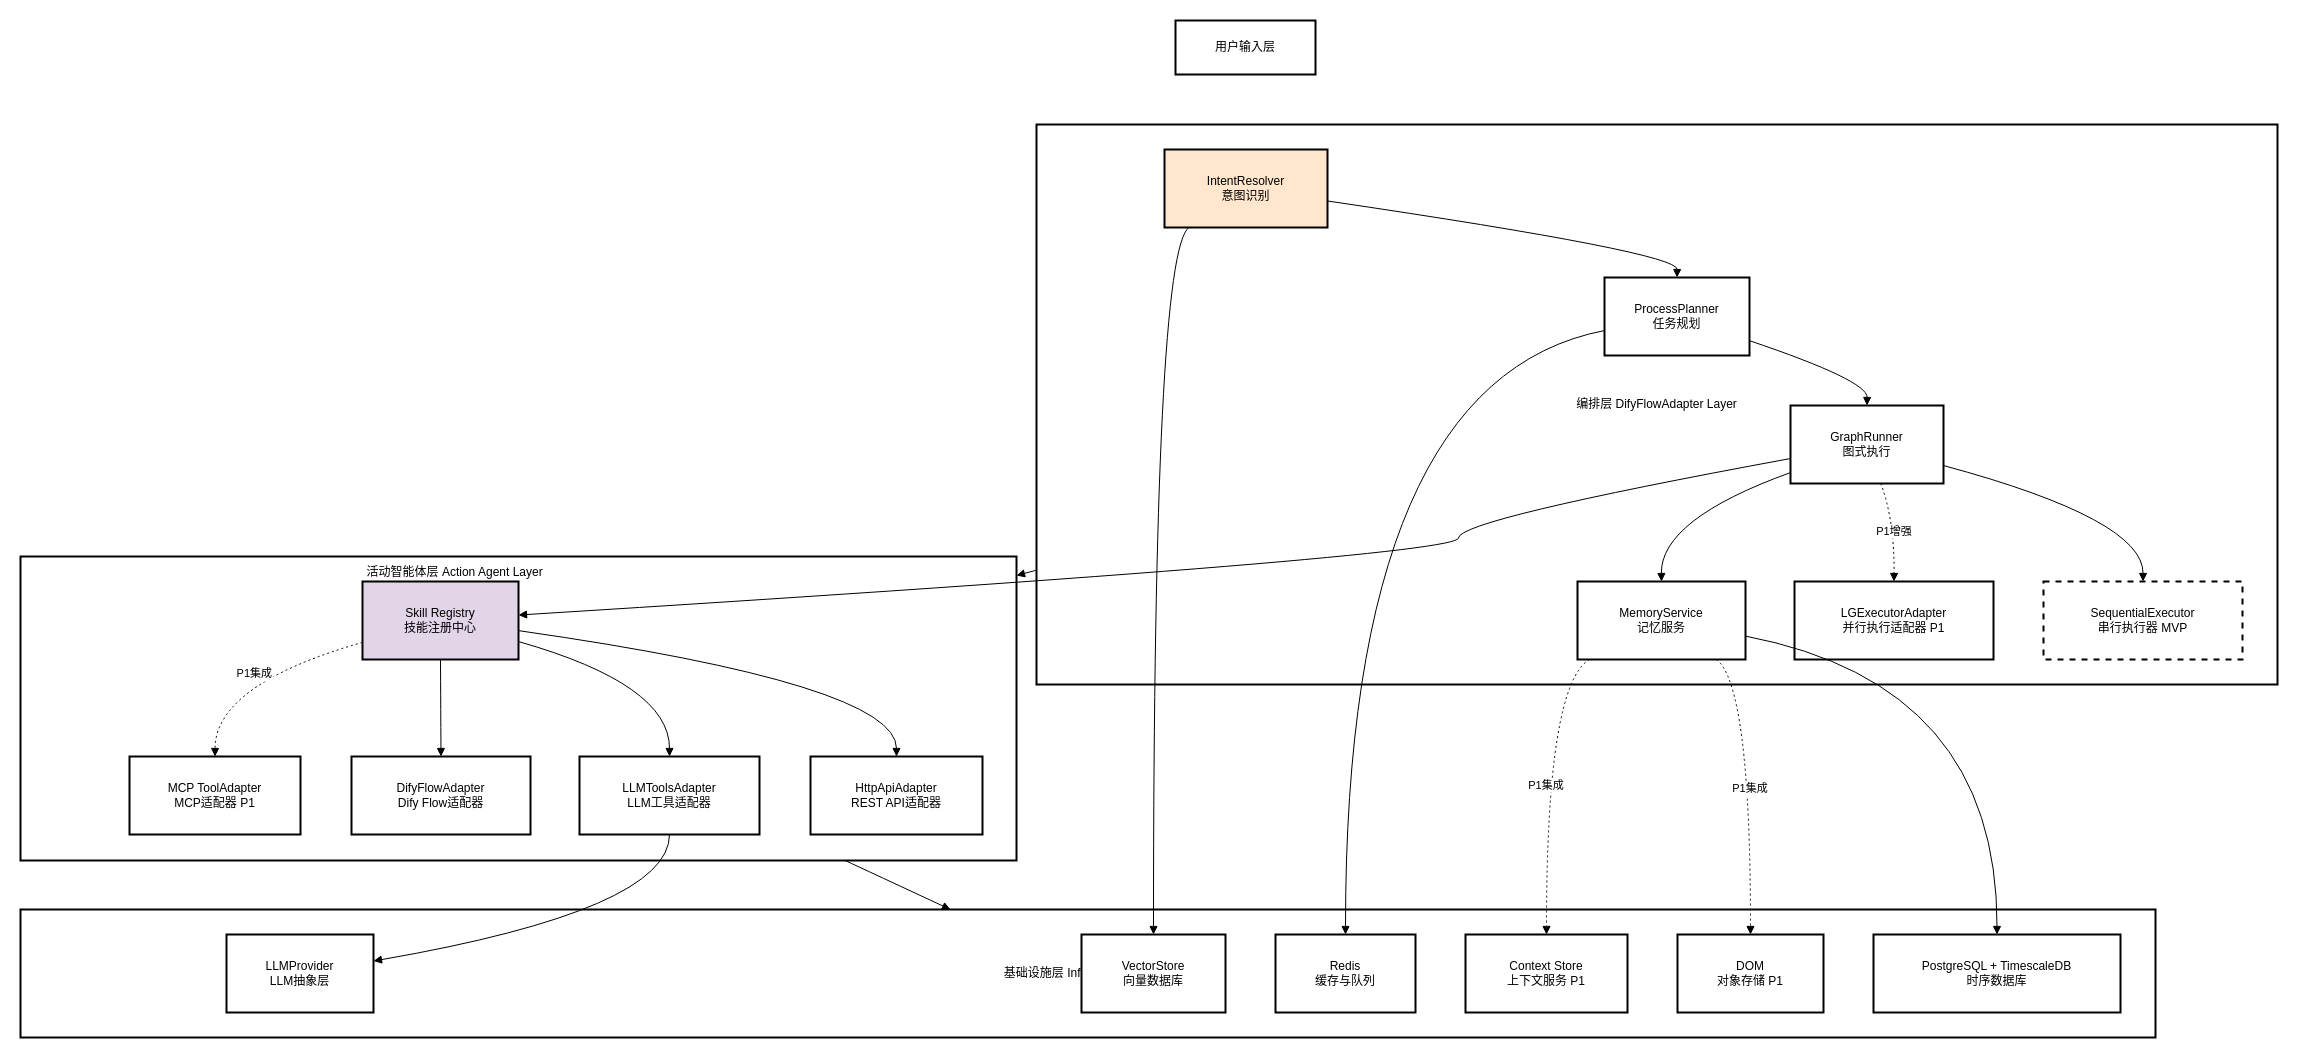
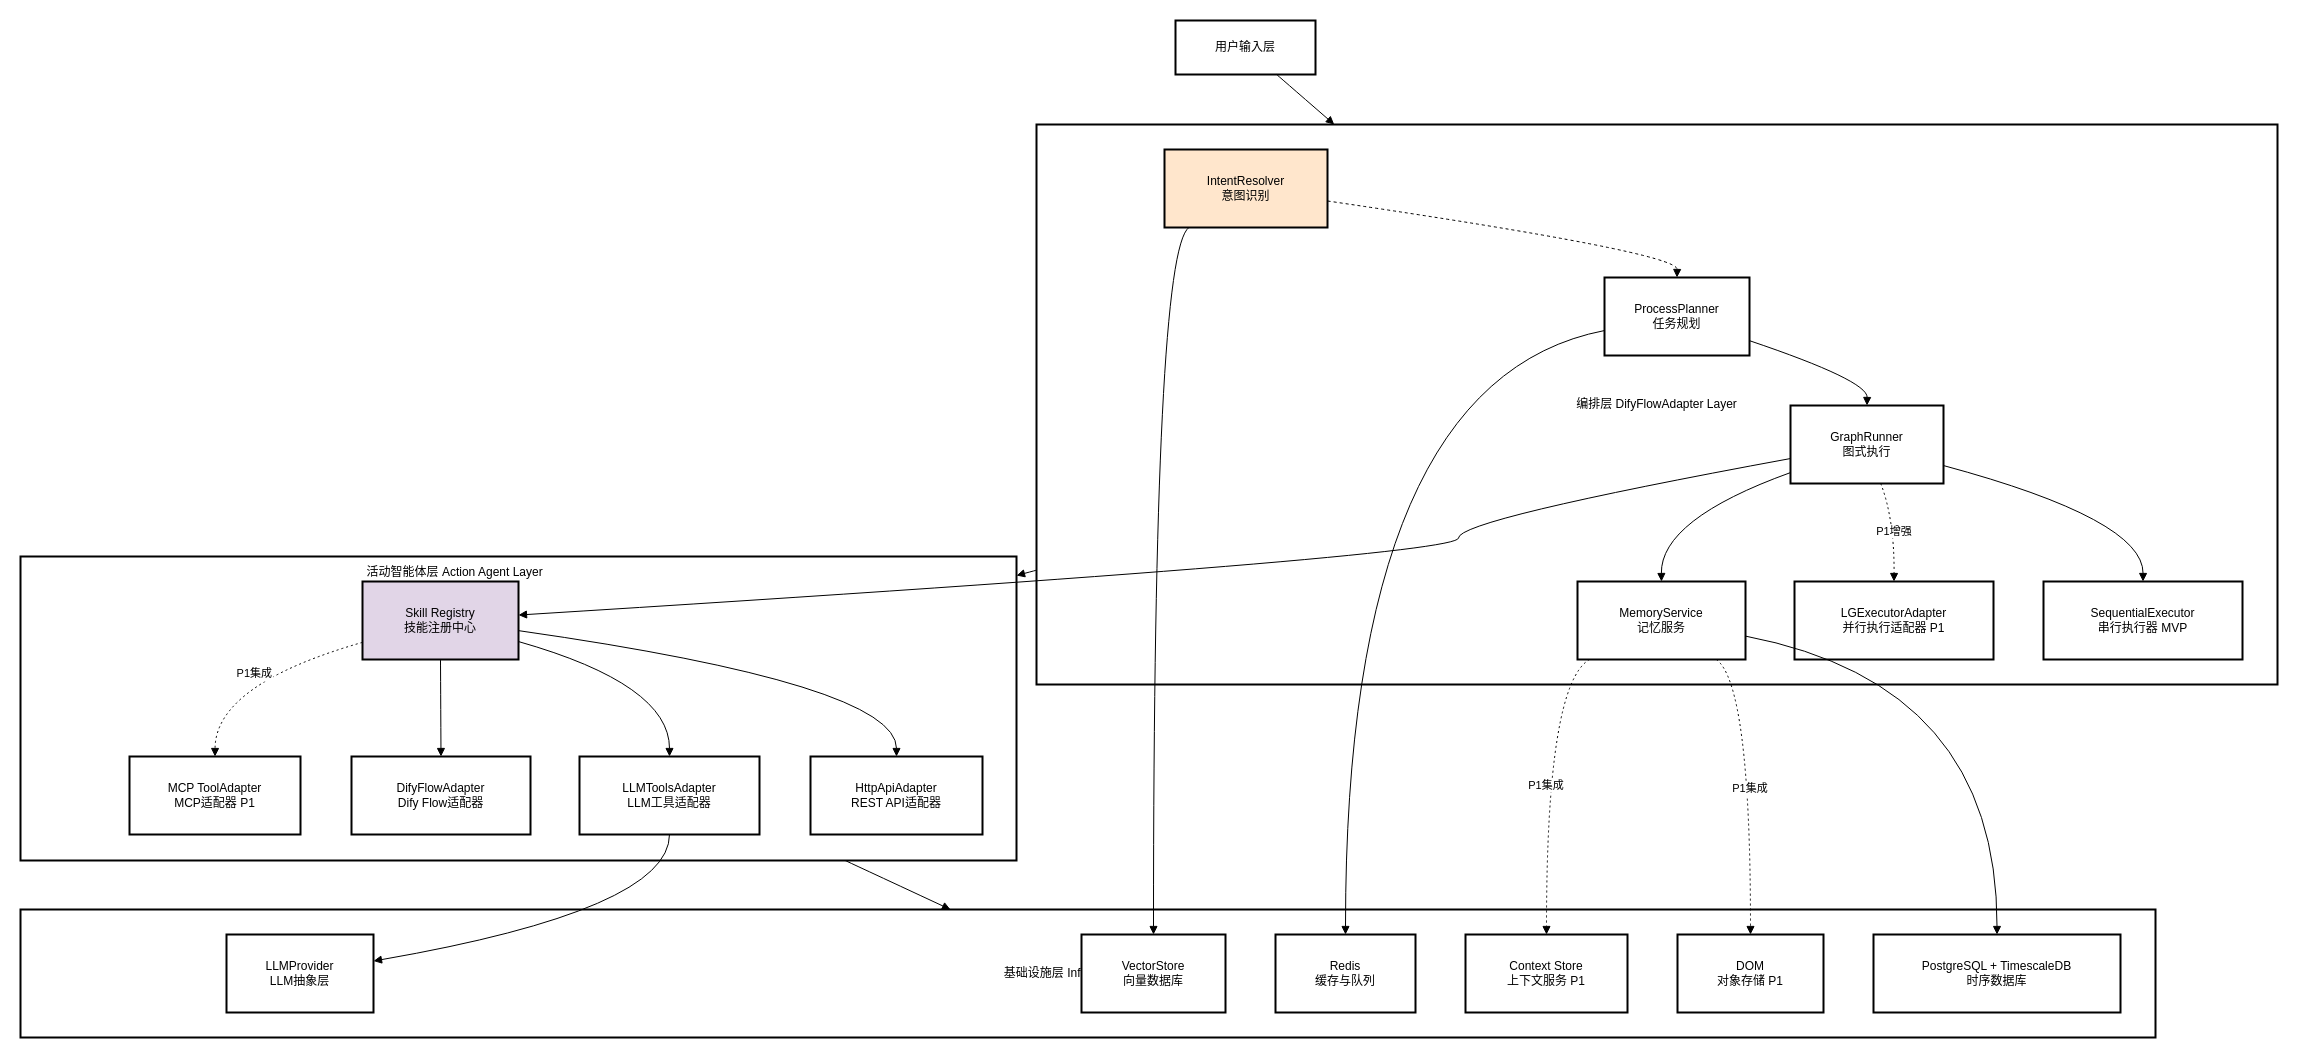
none -> (1303, 97)
(1504, 228) -> (1504, 228)
(2143, 621) -> (2143, 621)
